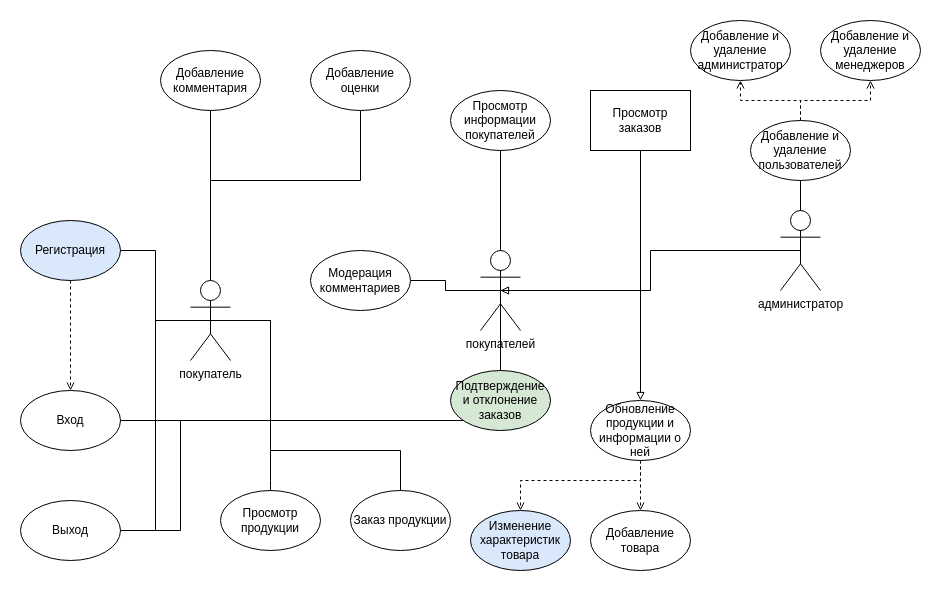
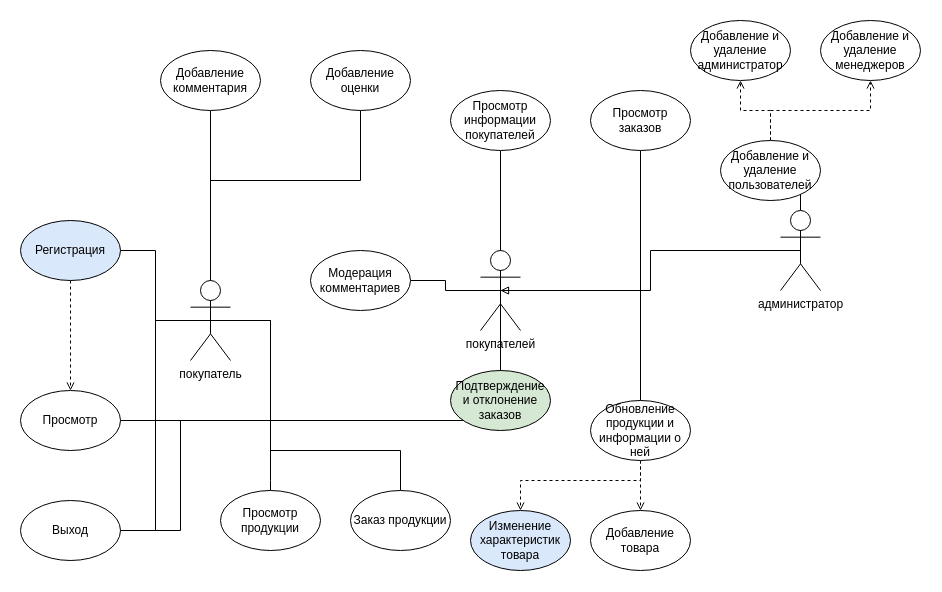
(641, 121) -> (641, 121)
(801, 151) -> (771, 171)
(641, 391) -> (641, 394)
(71, 421) -> (71, 421)
